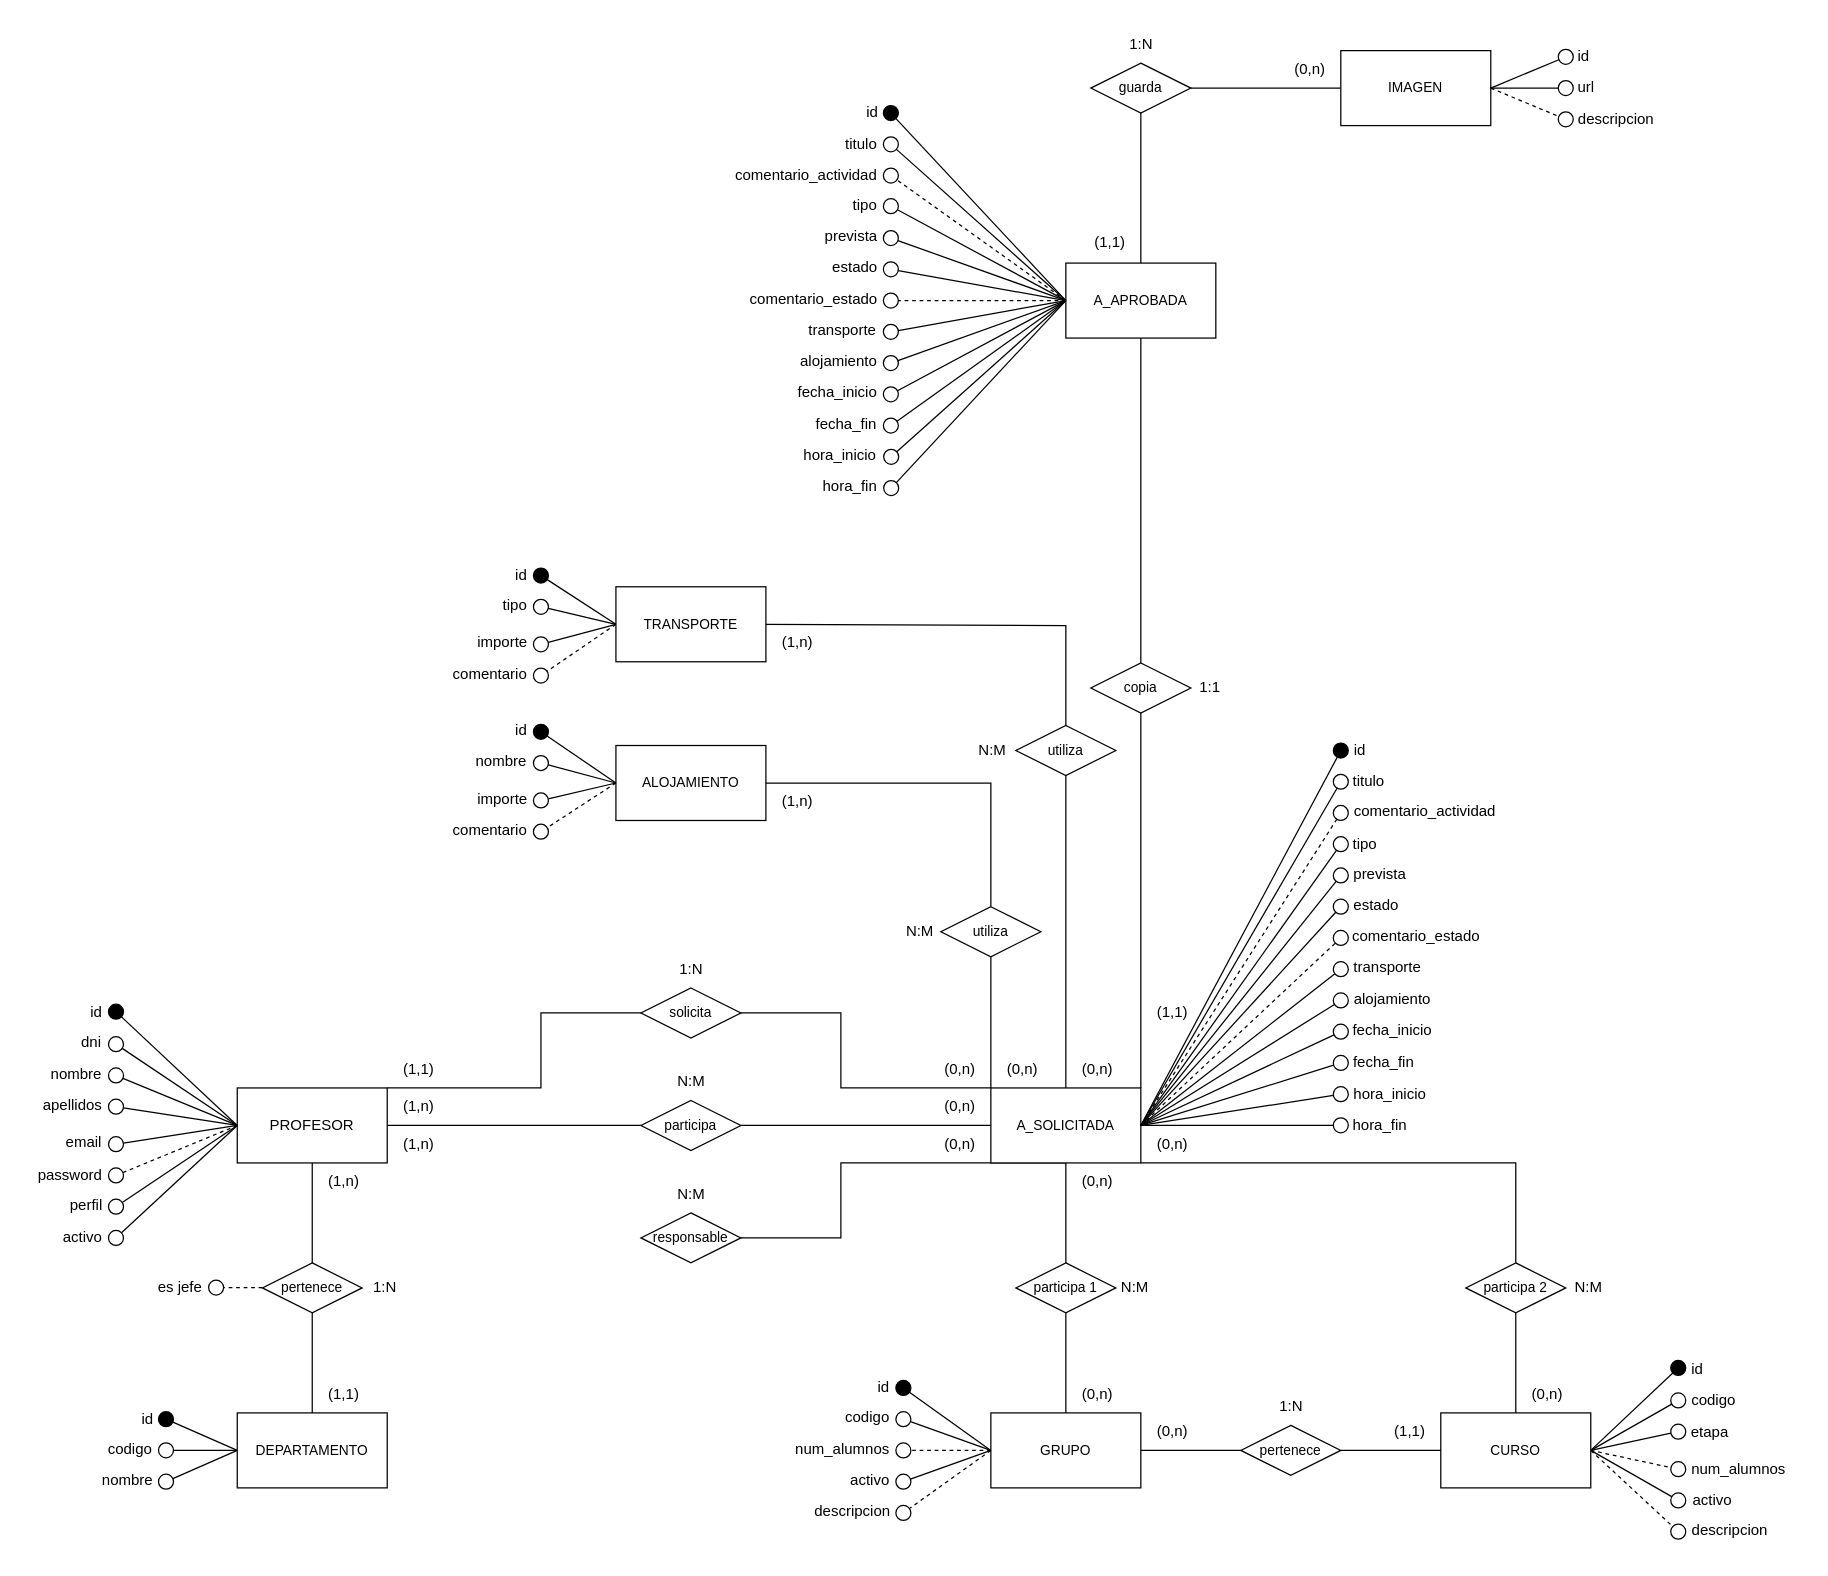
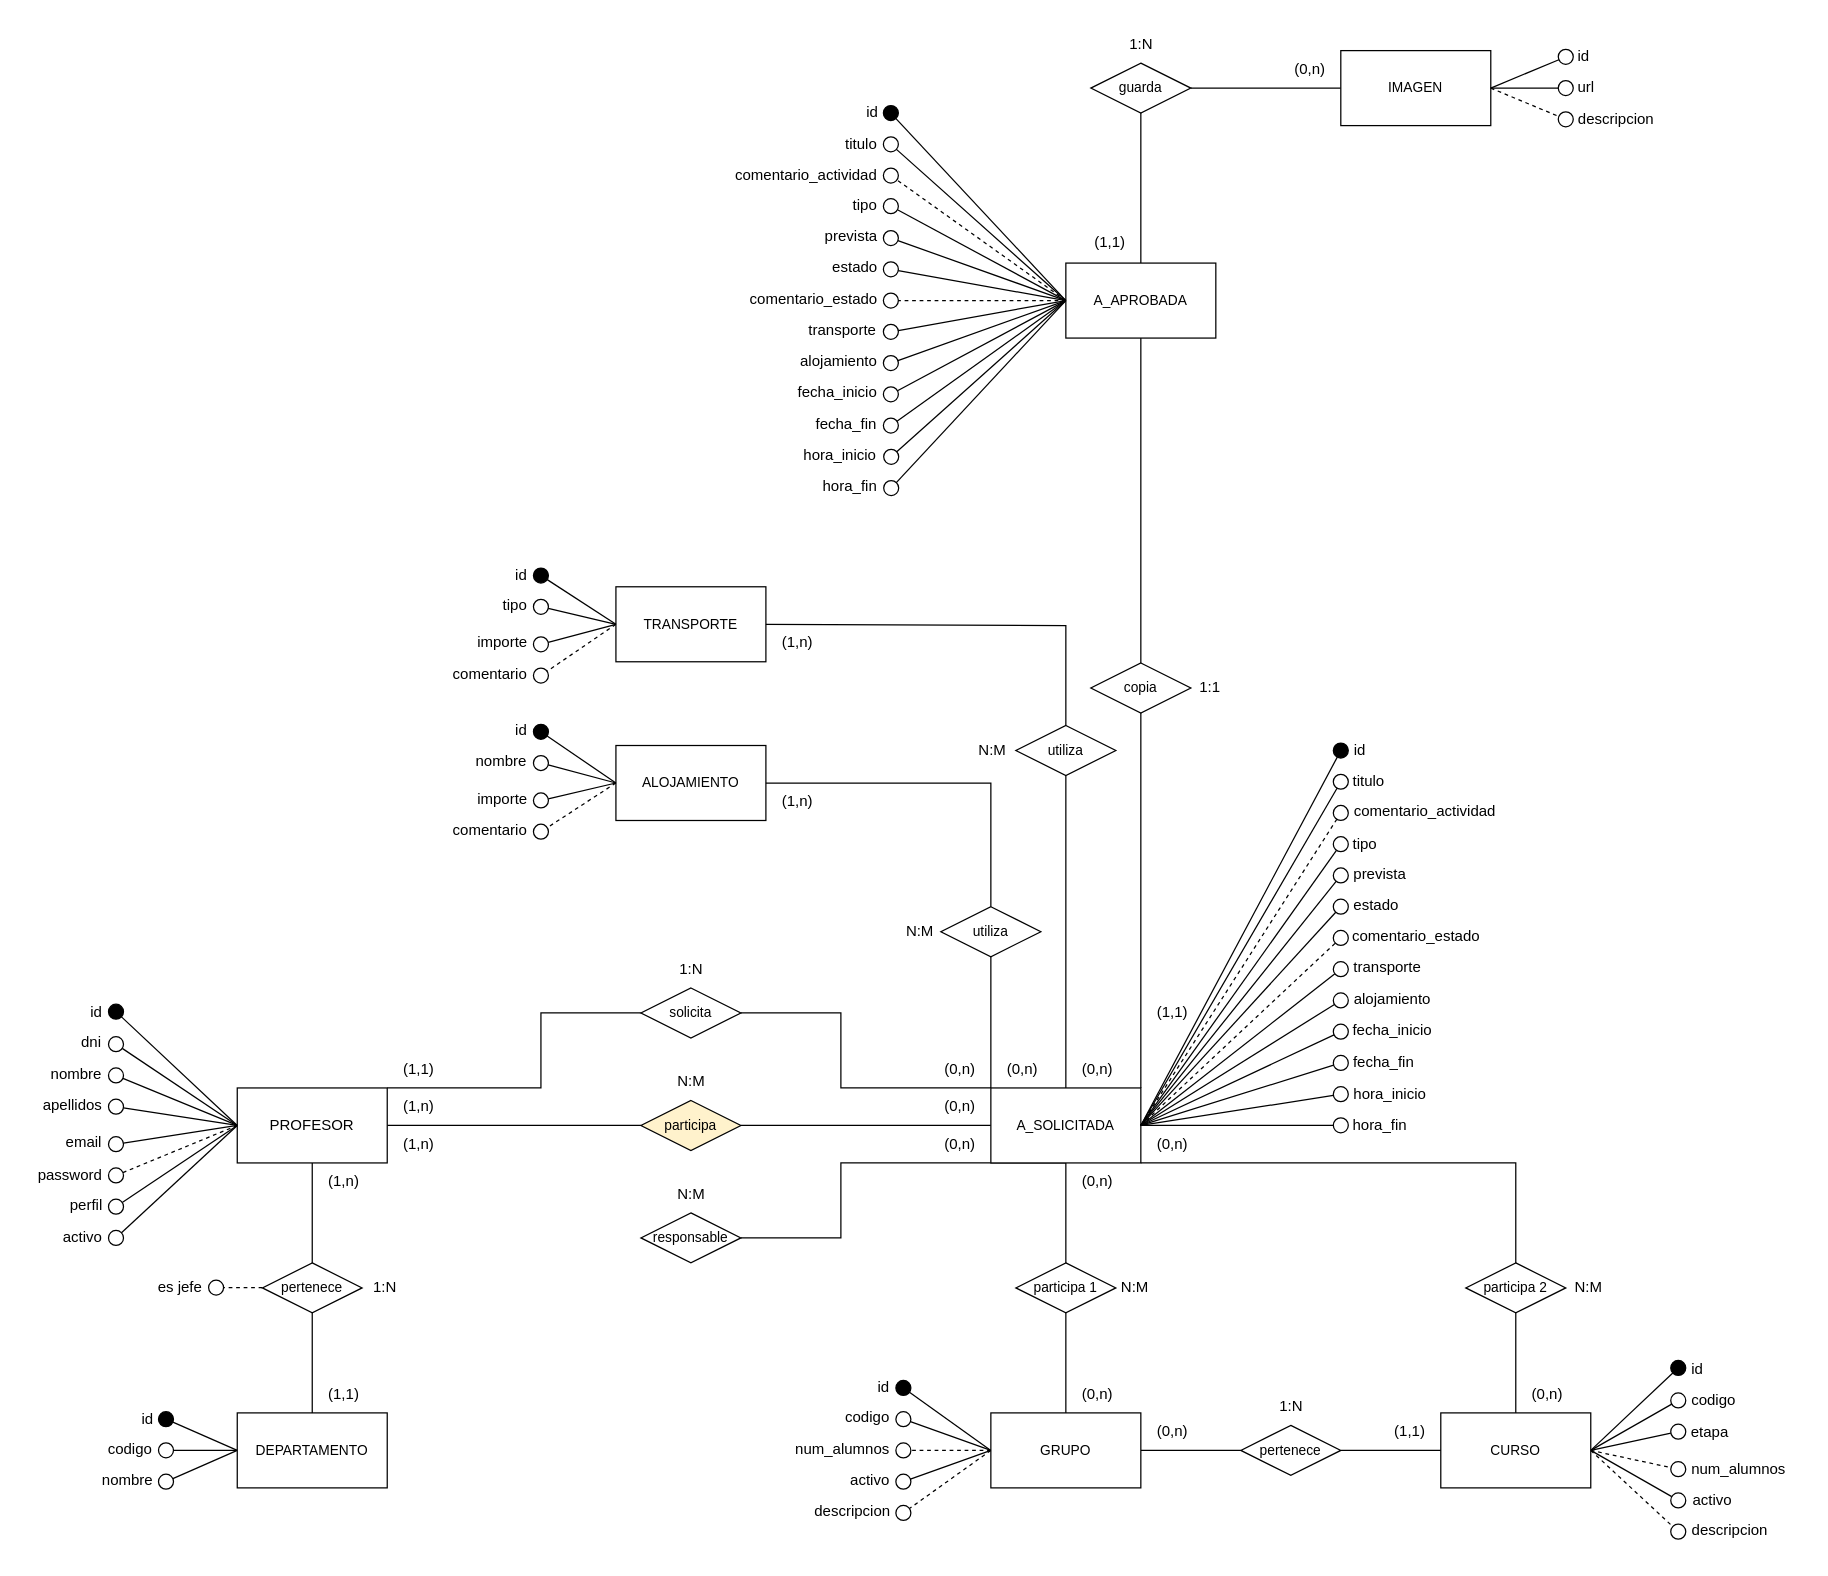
(691, 1126) -> (691, 1126)
